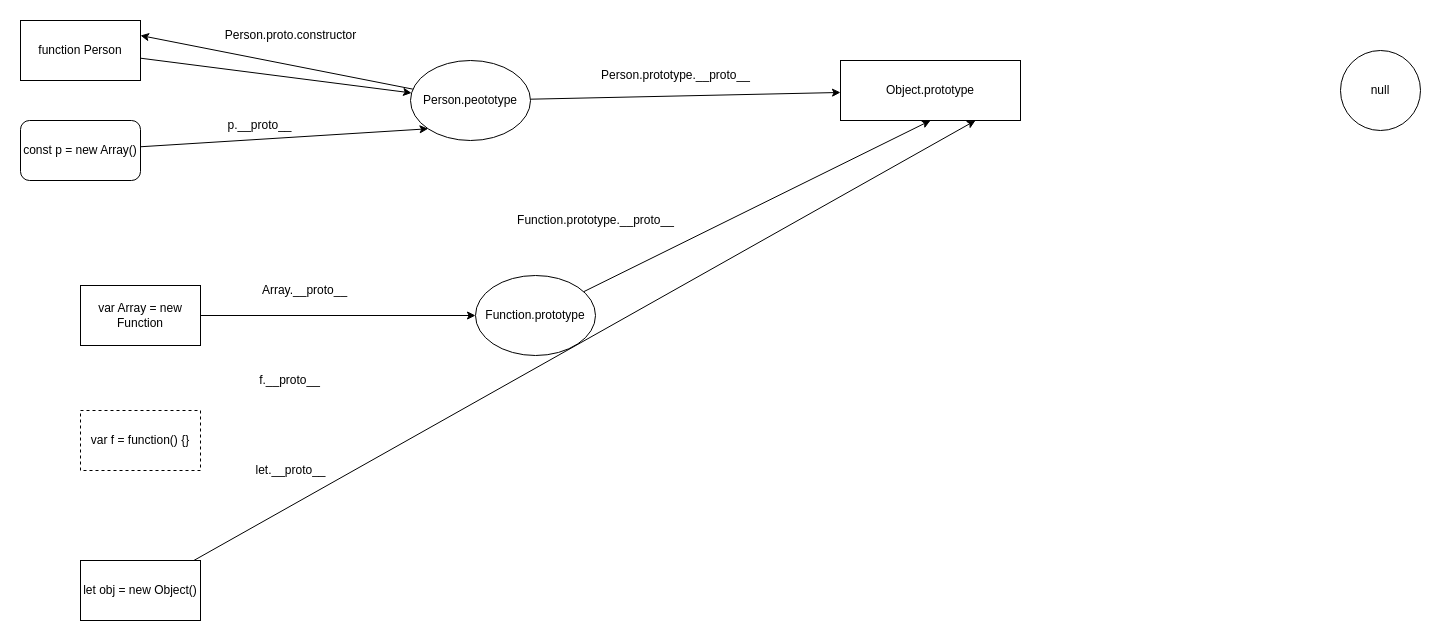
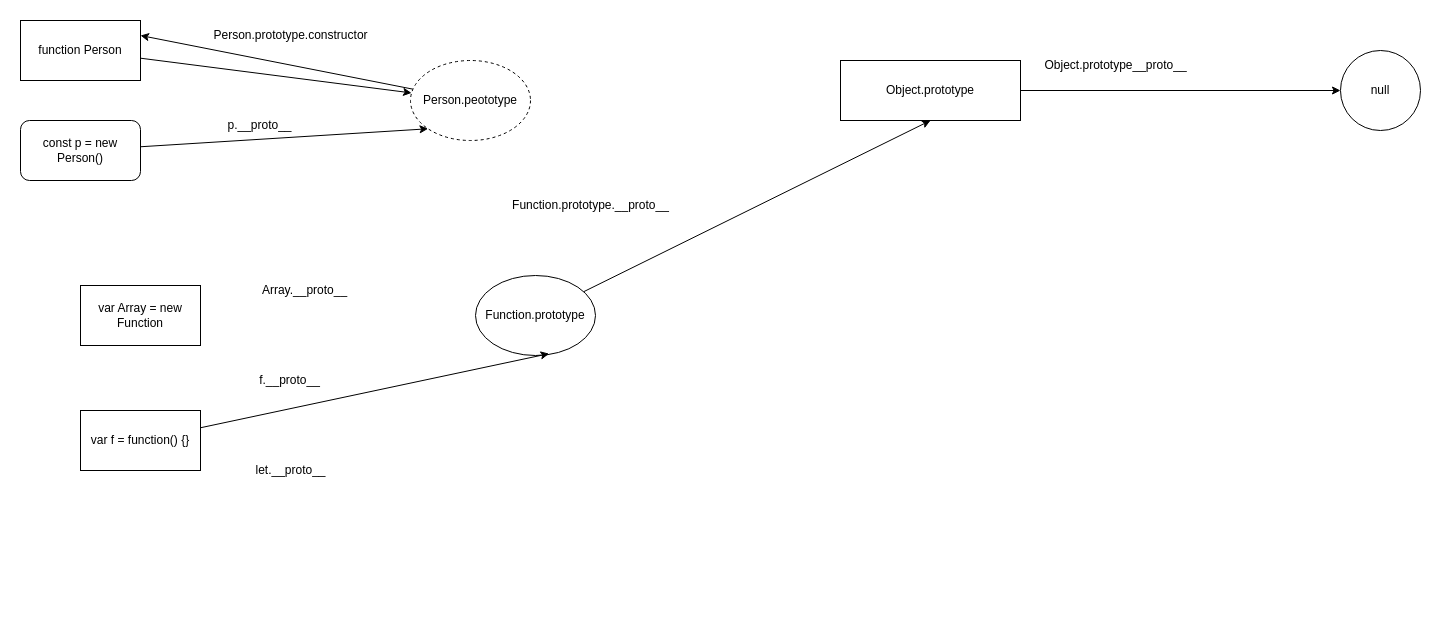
(291, 36) -> (291, 36)
none -> (1116, 66)
(676, 76) -> none
none -> (1177, 91)
(682, 96) -> none
(471, 101) -> (471, 101)
(81, 151) -> (81, 151)
(596, 221) -> (591, 206)
(335, 316) -> none
(582, 342) -> none
none -> (371, 391)
(141, 441) -> (141, 441)
(141, 591) -> none
